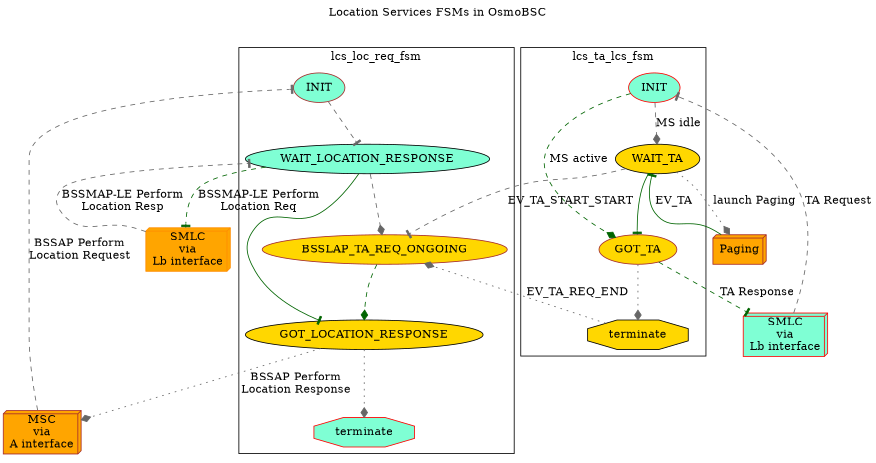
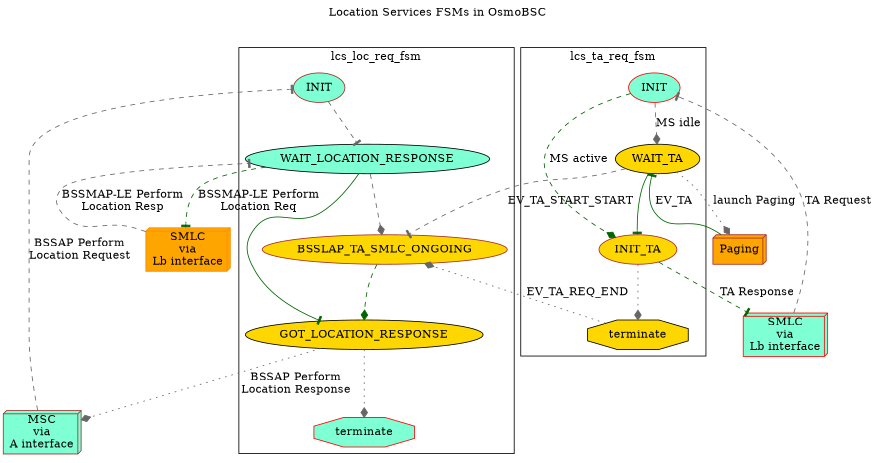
(613, 57) -> (613, 57)
(385, 250) -> (385, 250)
(638, 250) -> (638, 250)
(42, 432) -> (42, 432)
